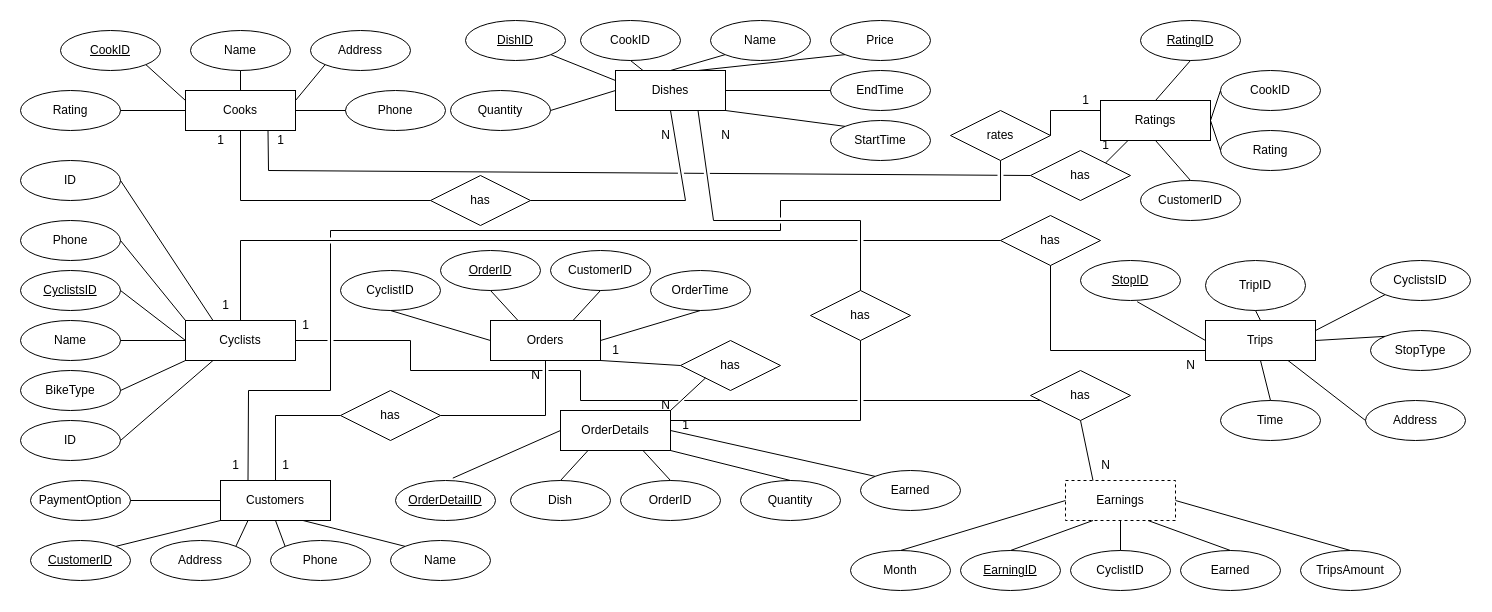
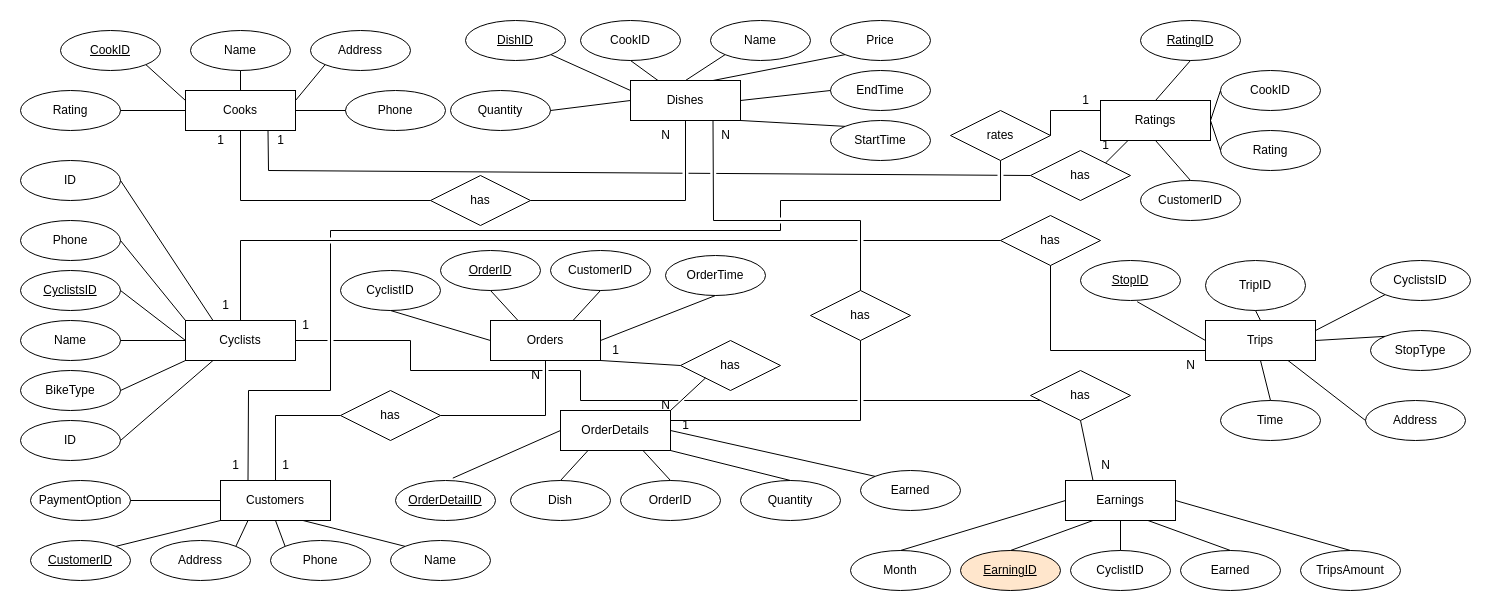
(671, 91) -> (686, 101)
(701, 291) -> (716, 276)
(1121, 501) -> (1121, 501)
(1011, 571) -> (1011, 571)
